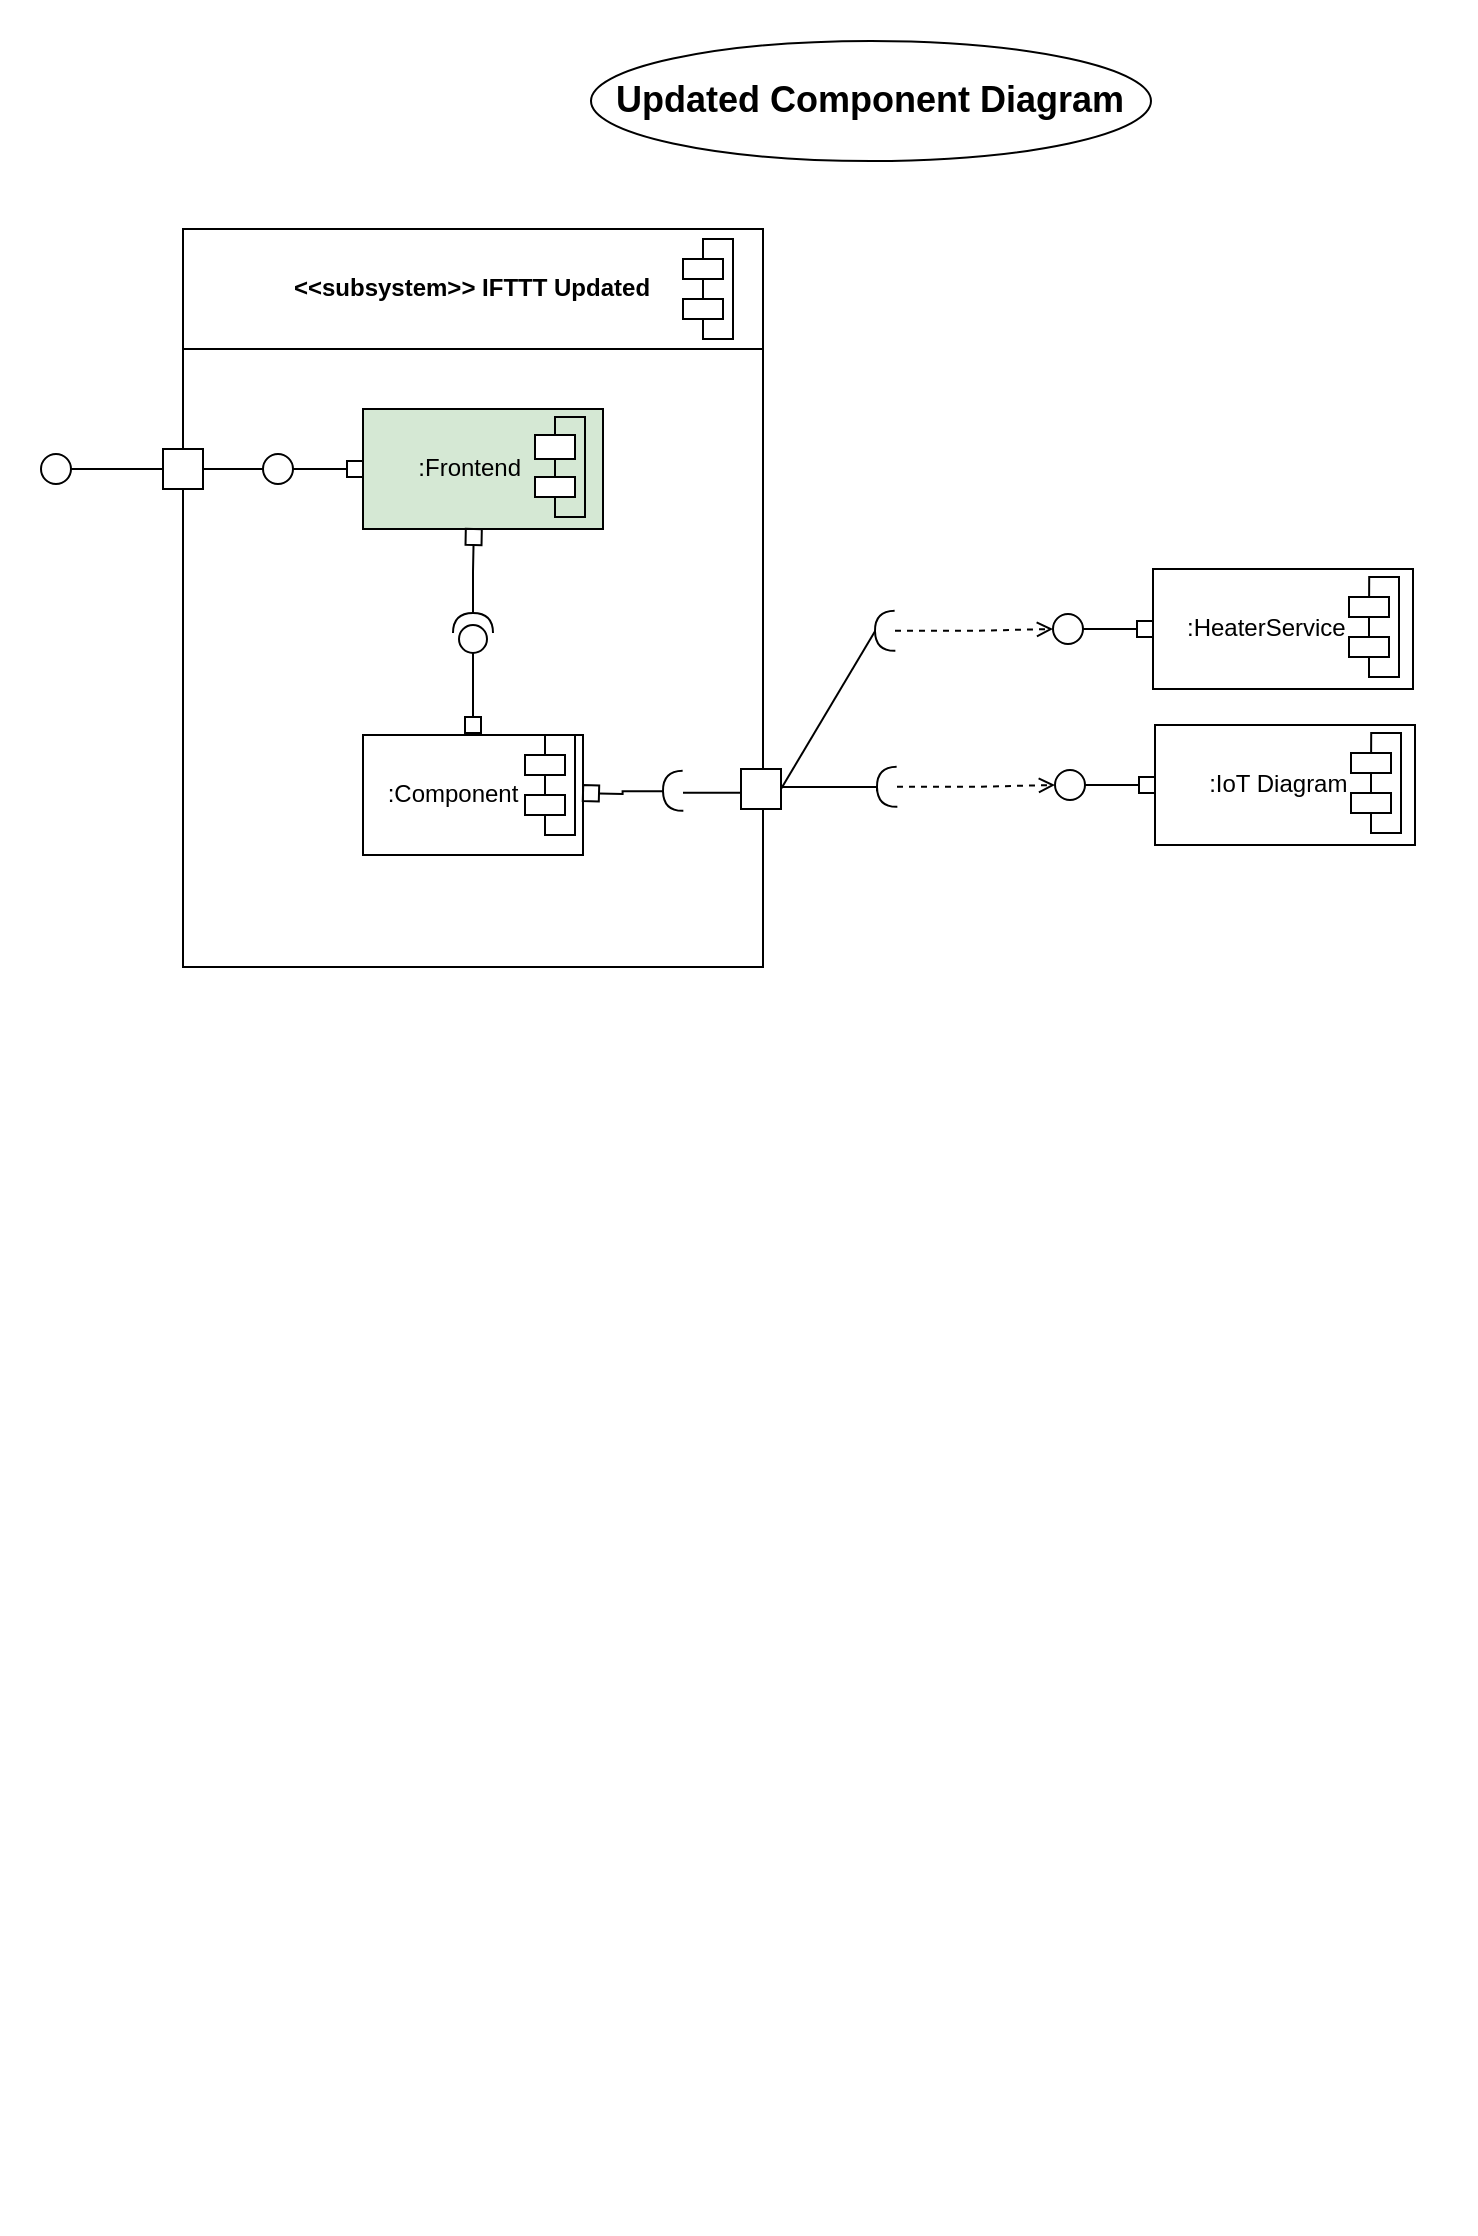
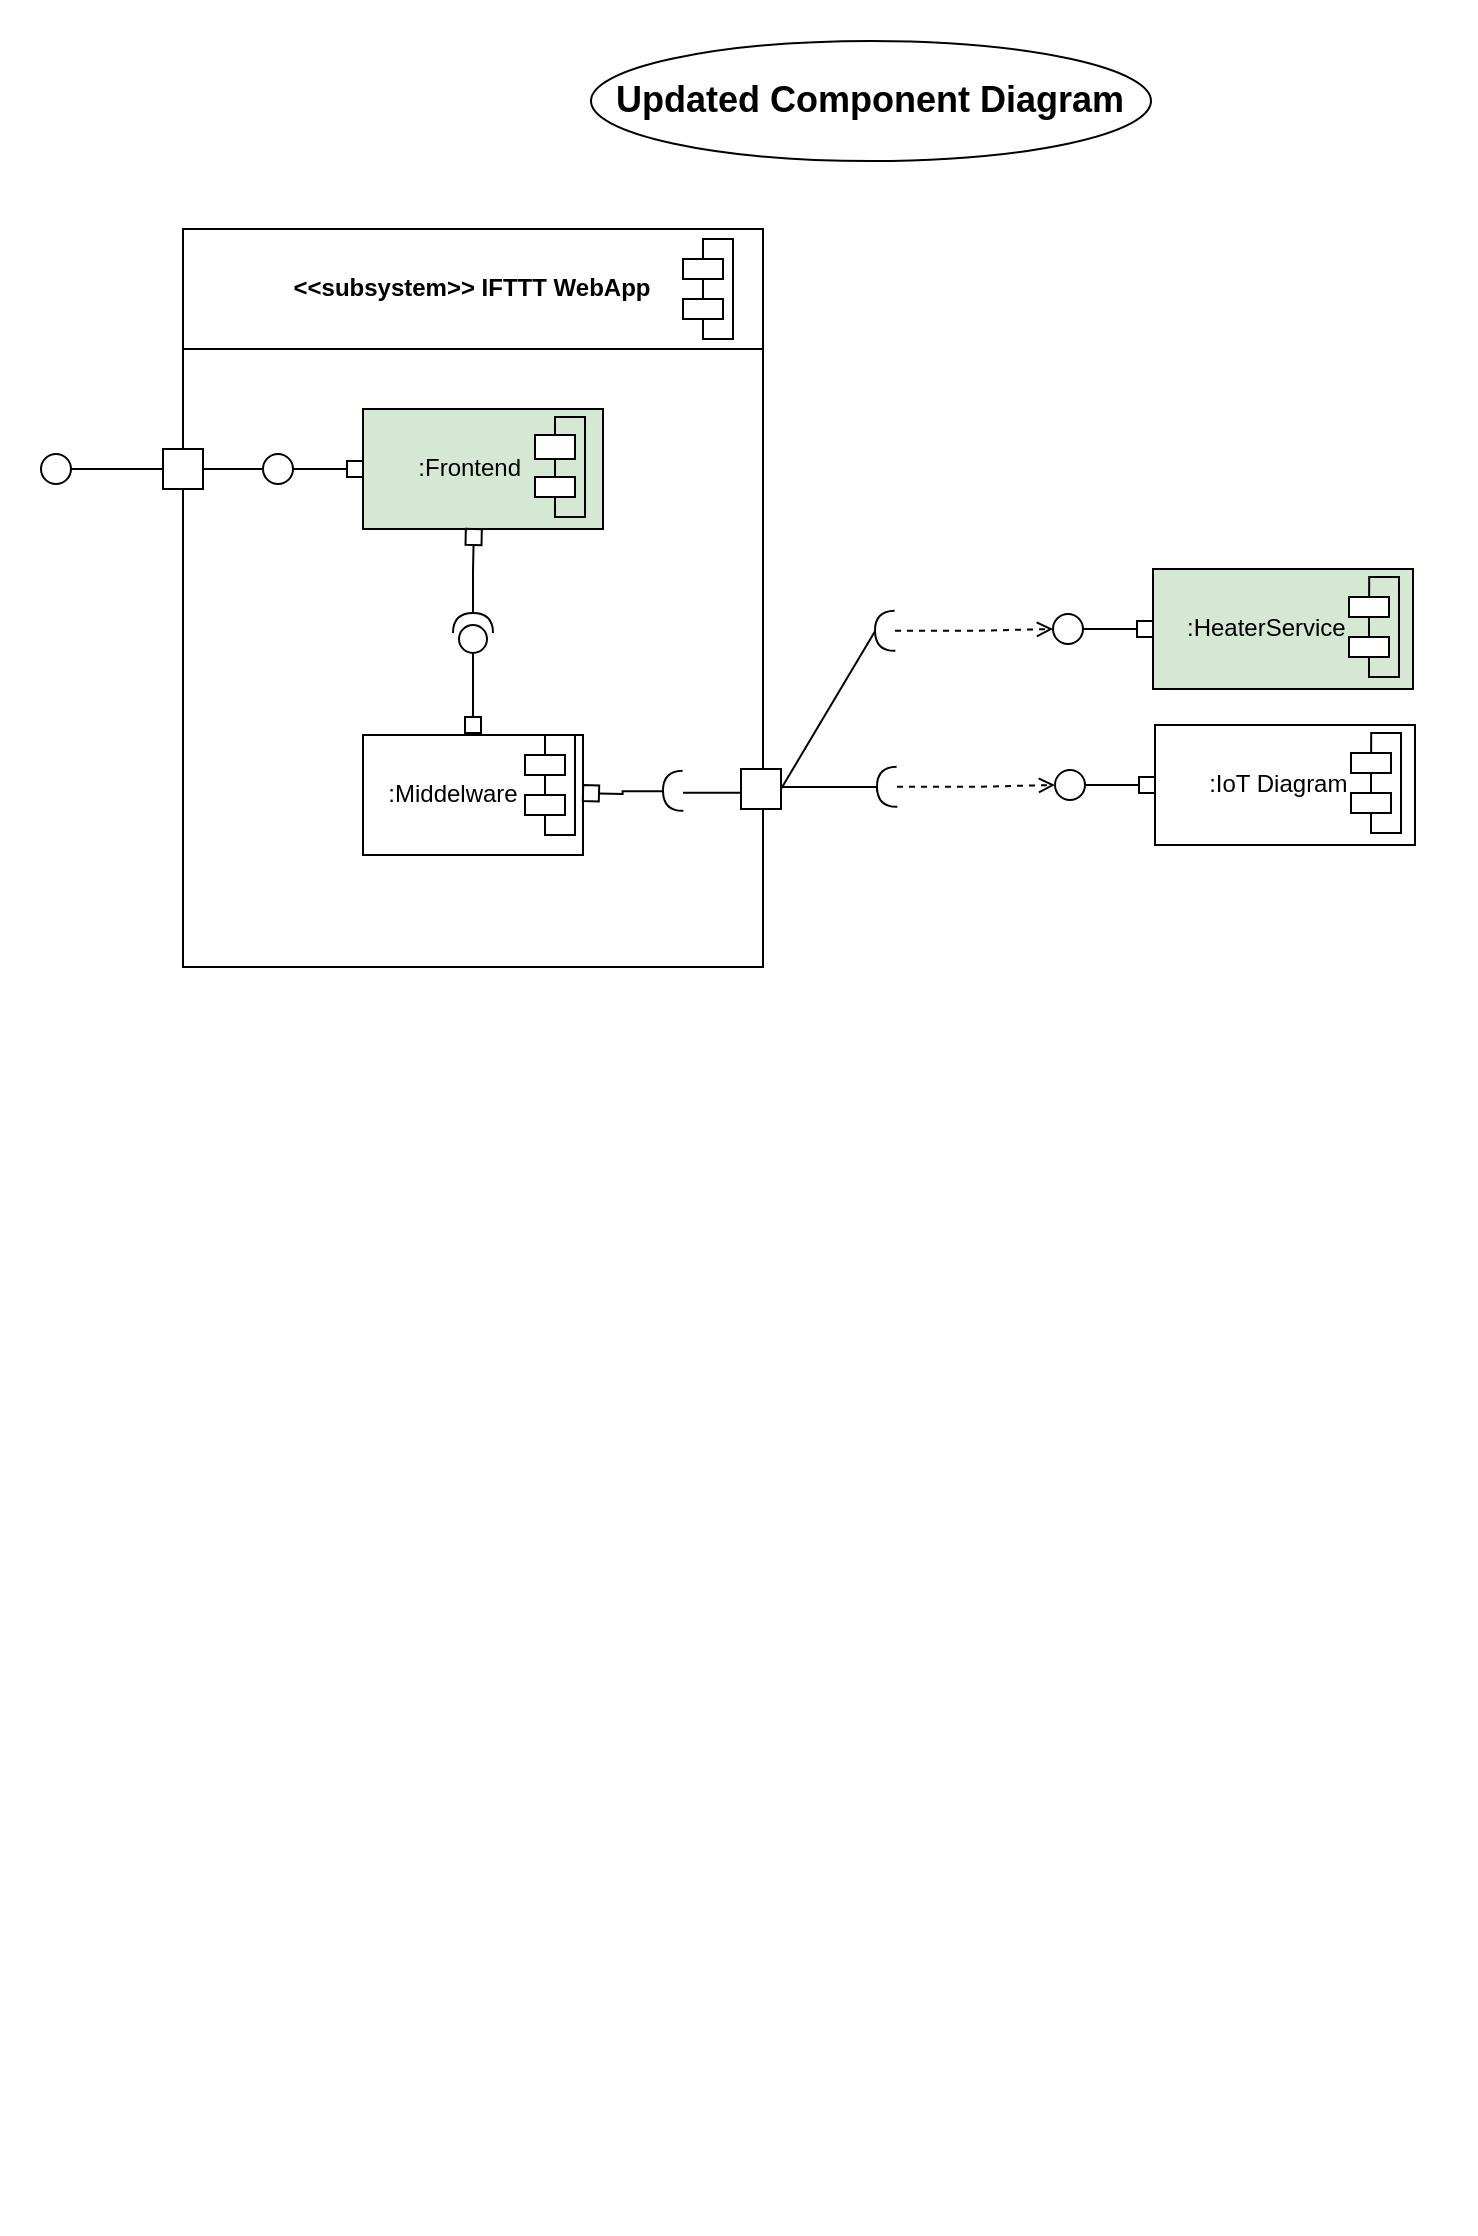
(473, 289) -> (473, 289)
(1283, 629) -> (1283, 629)
(474, 795) -> (474, 795)
